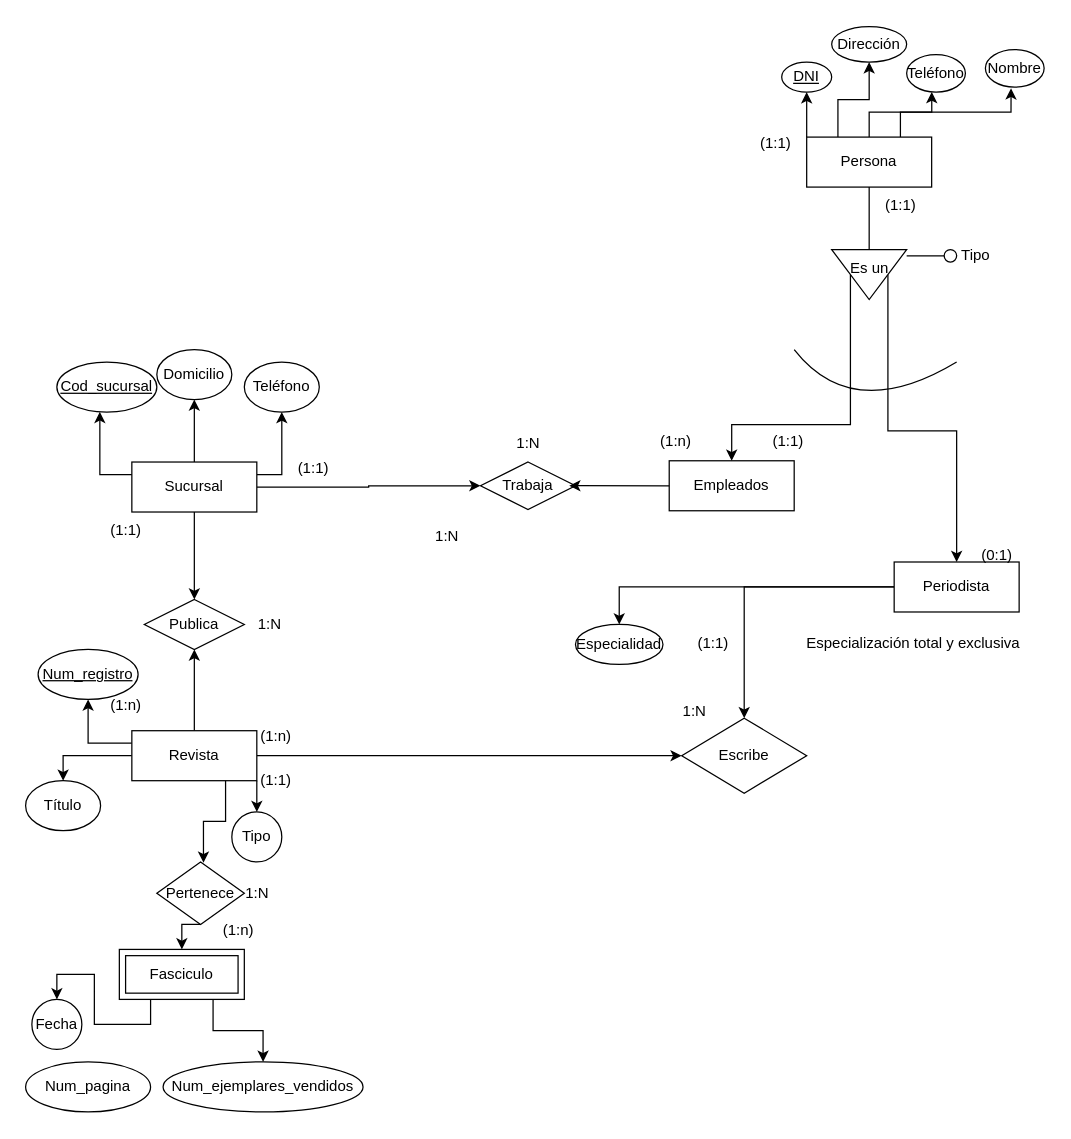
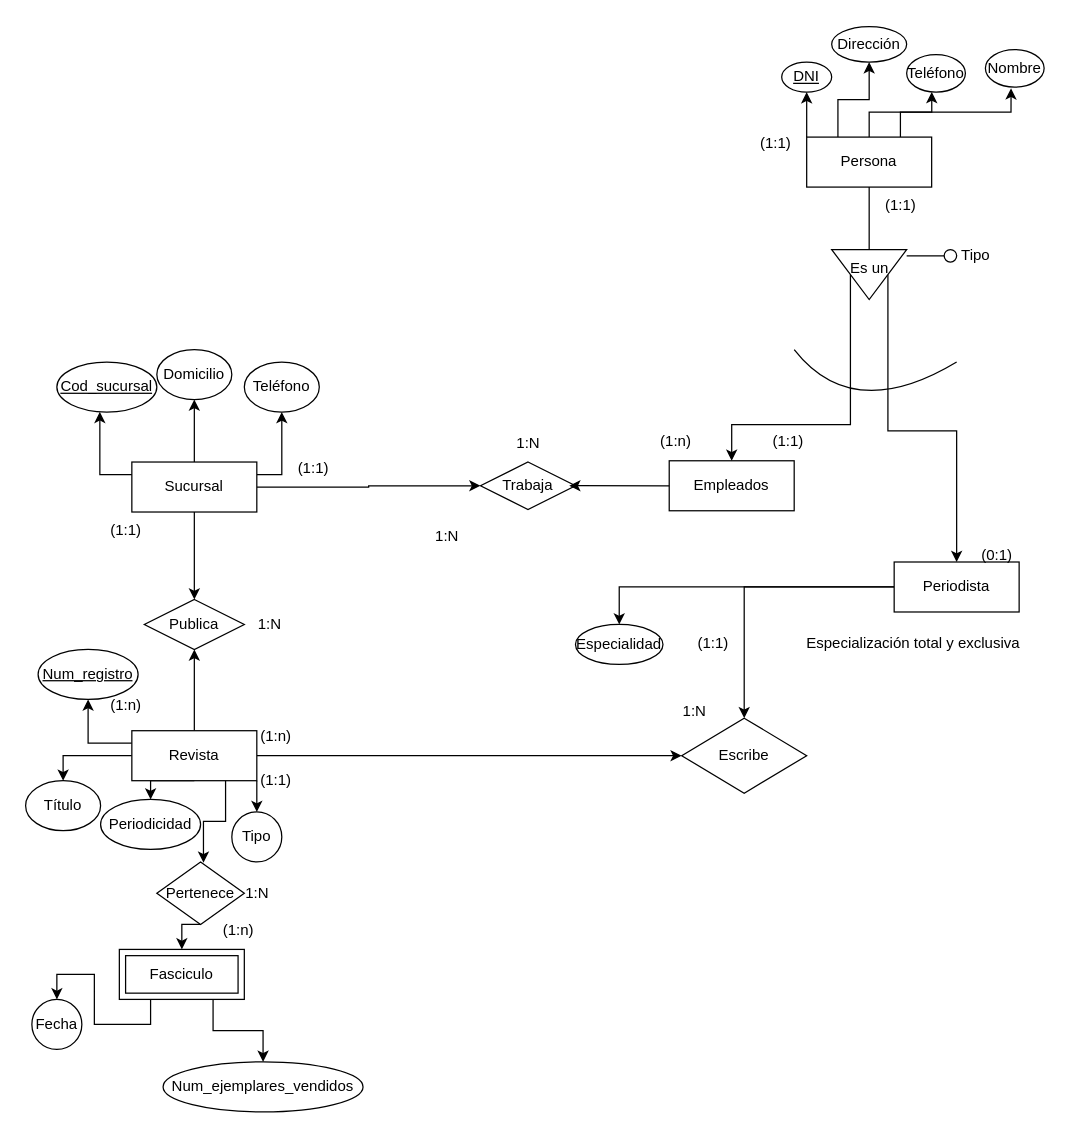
none -> (151, 785)
none -> (151, 824)
(88, 1087) -> none
